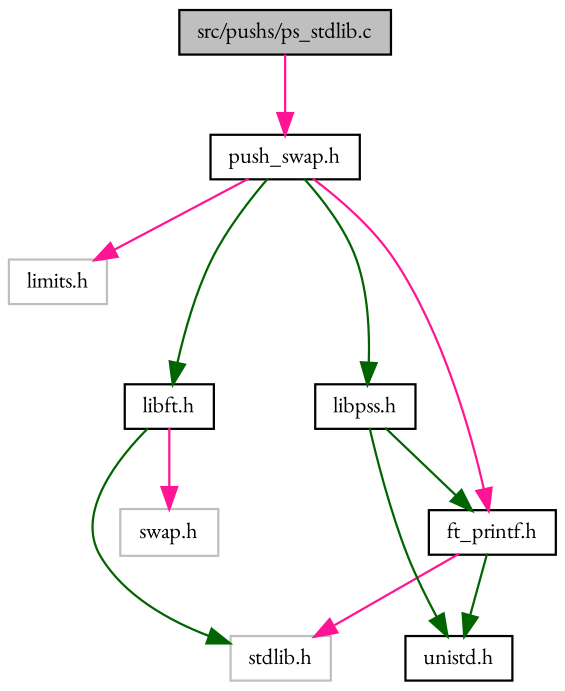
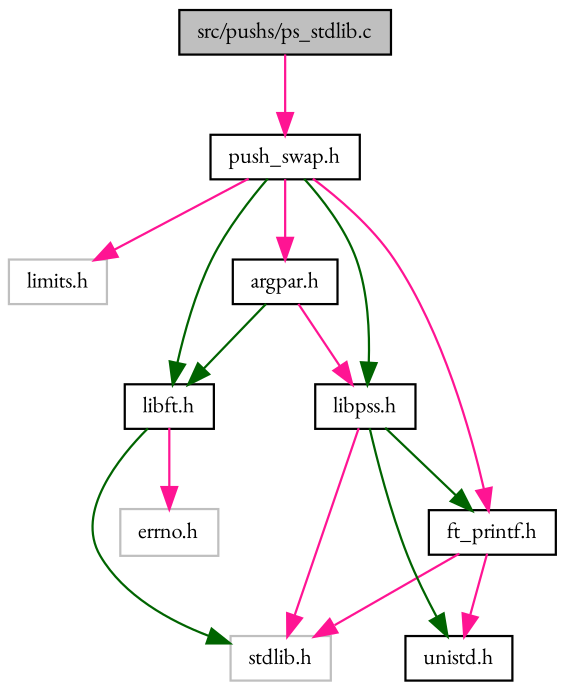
none -> (285, 282)
none -> (327, 522)
(169, 532) -> (169, 532)
(479, 584) -> (479, 584)
